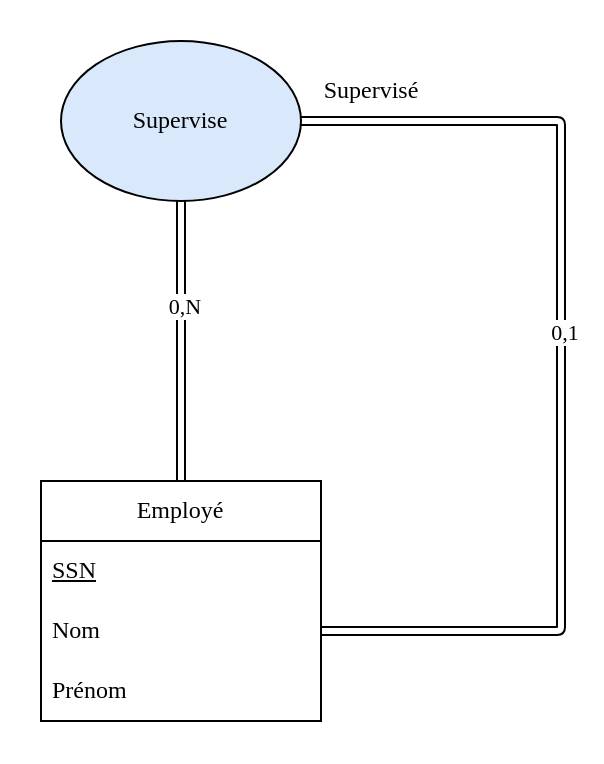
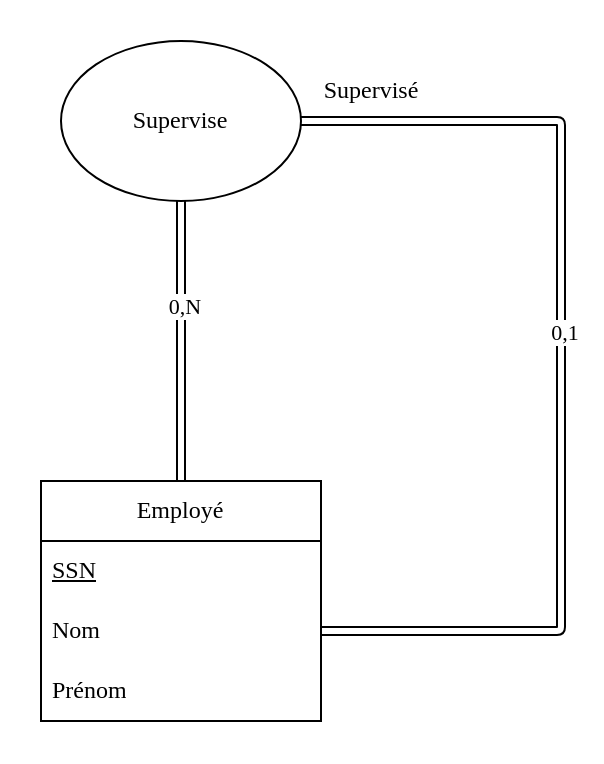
(181, 121) -> (181, 121)
